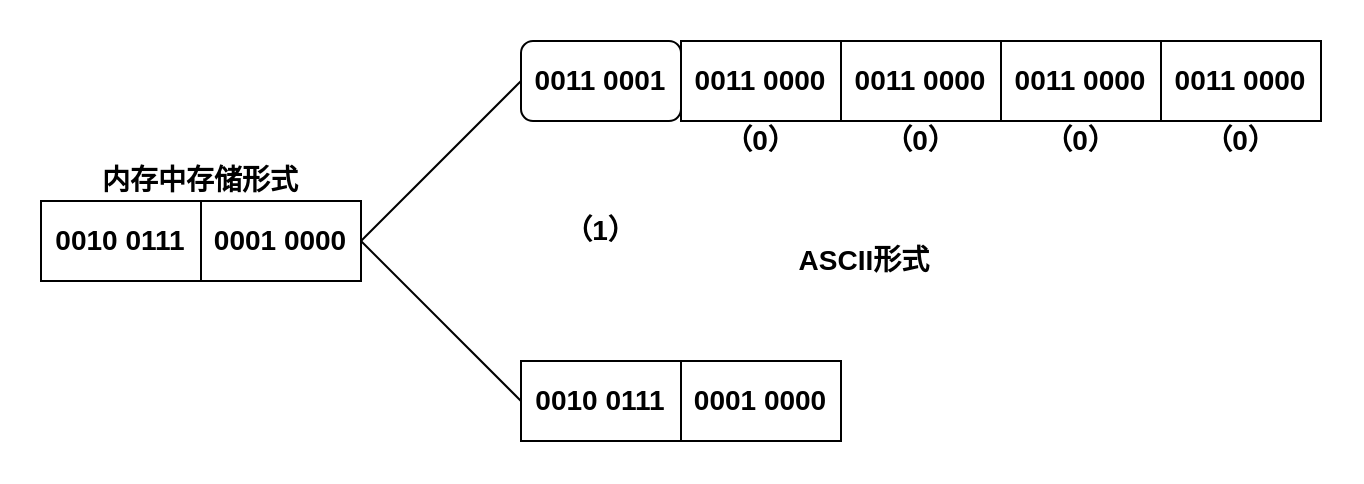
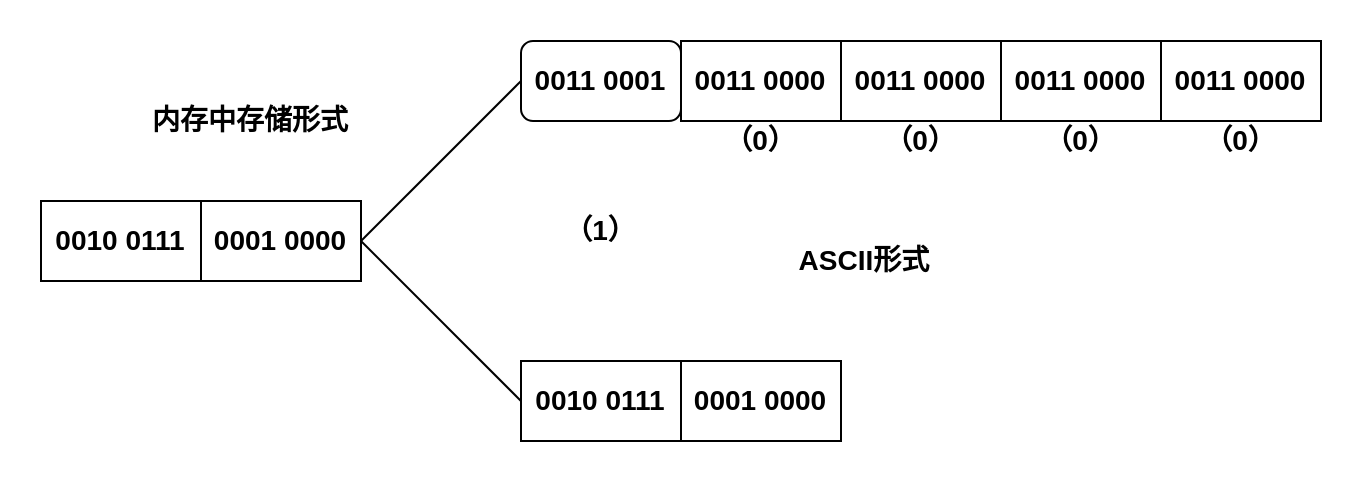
(201, 181) -> (251, 121)
